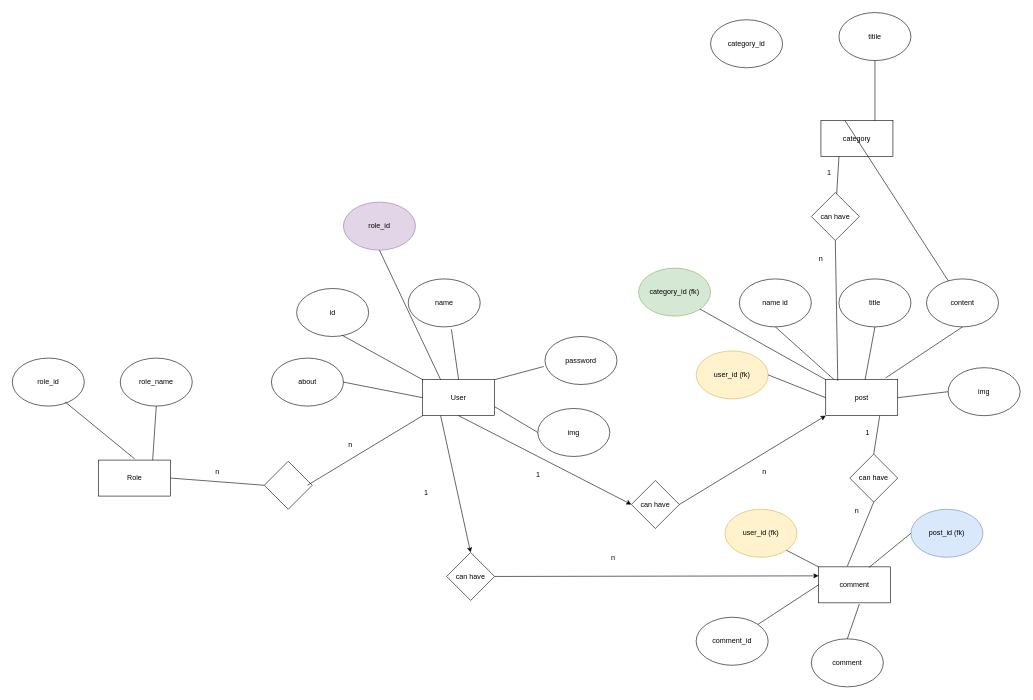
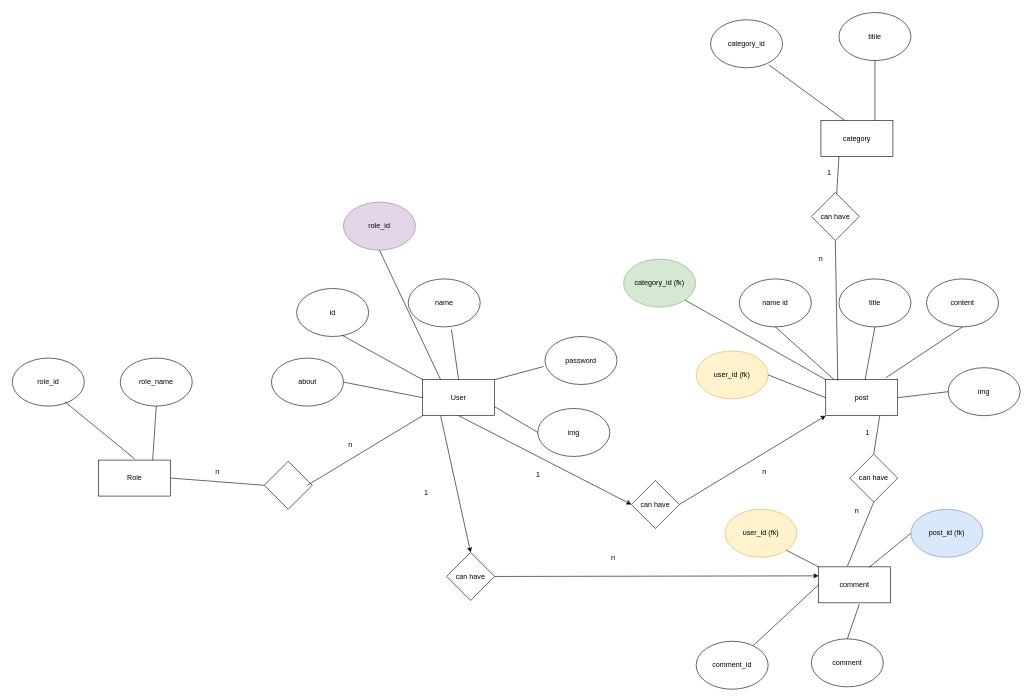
(897, 200) -> (807, 92)
(675, 292) -> (660, 283)
(732, 641) -> (732, 665)
